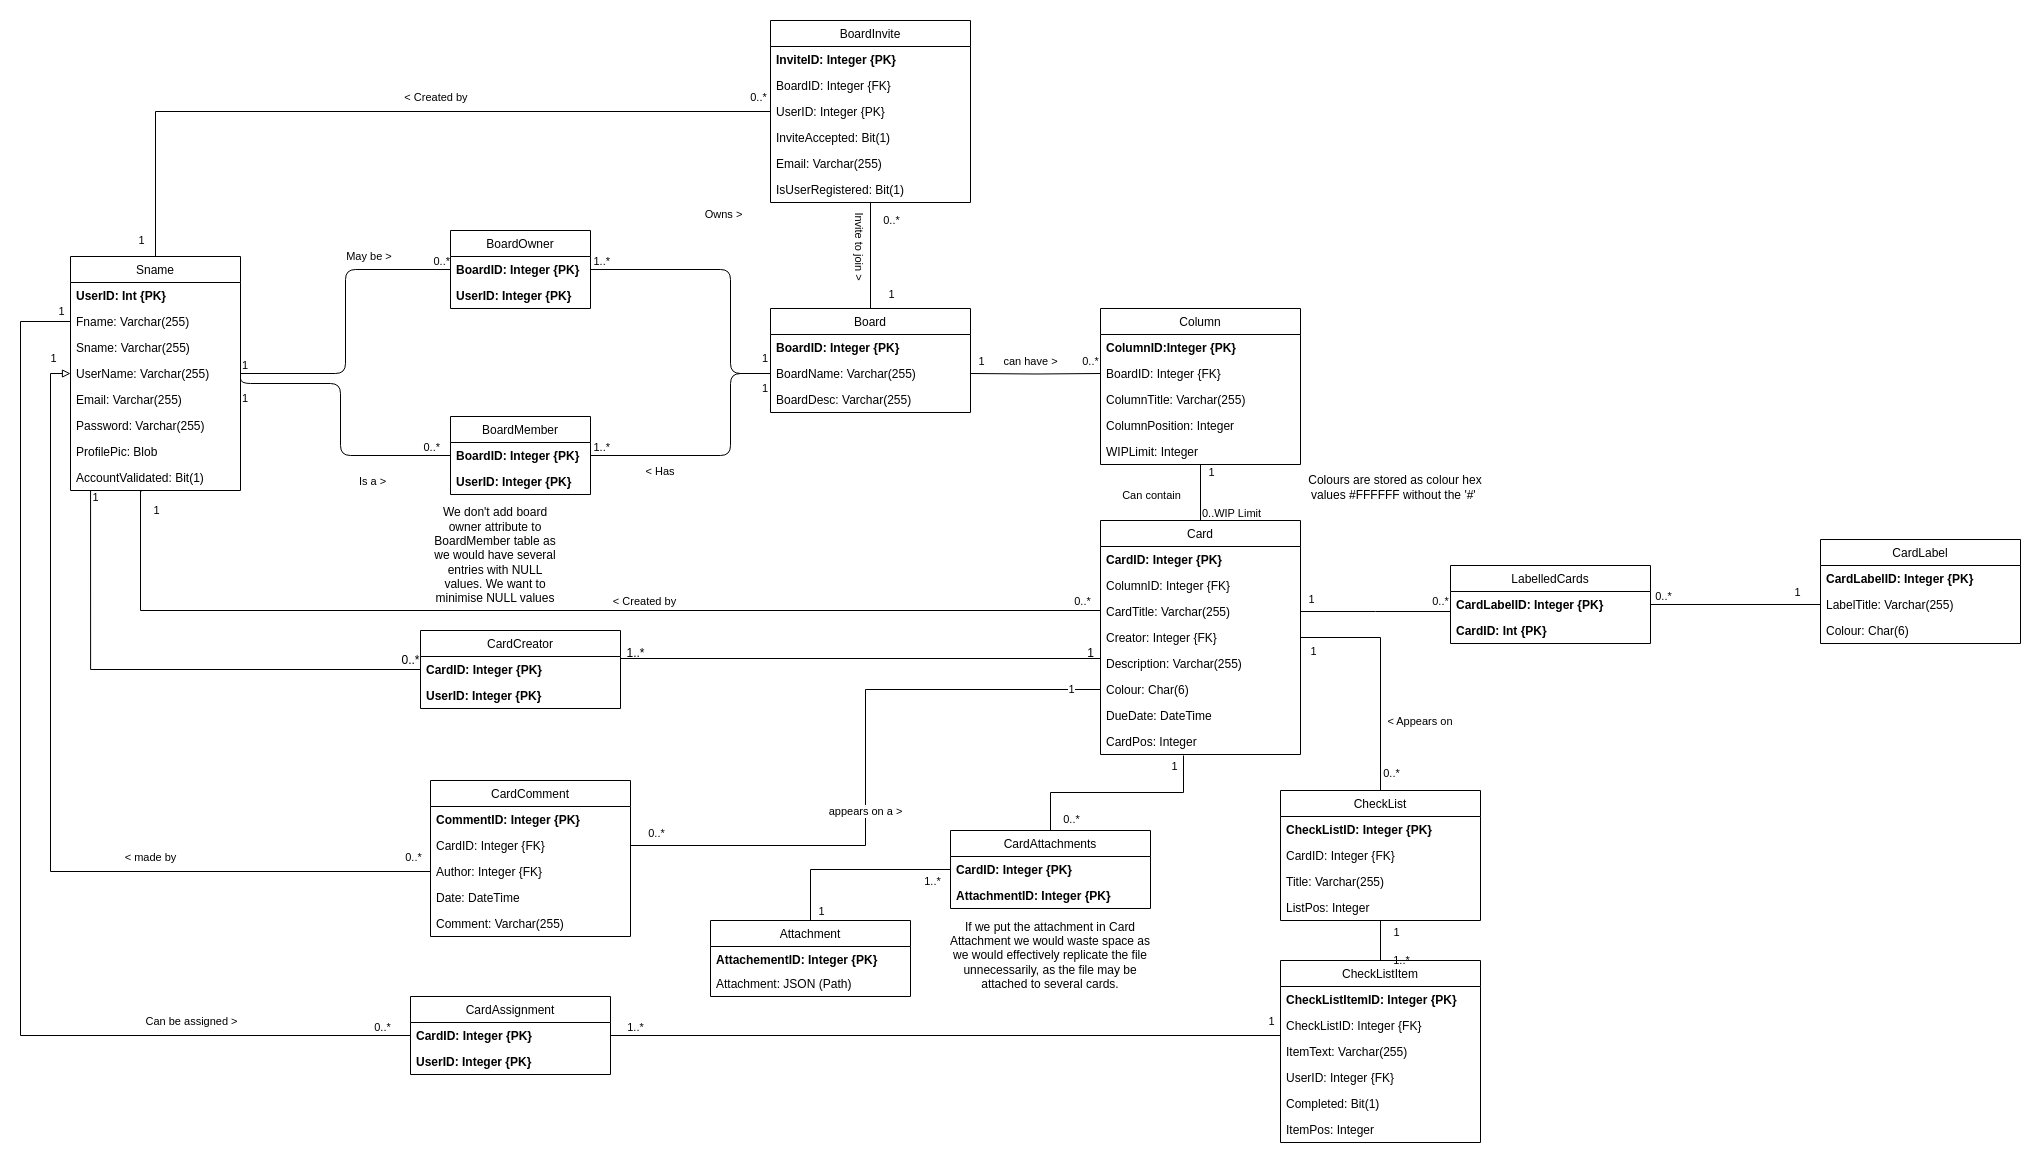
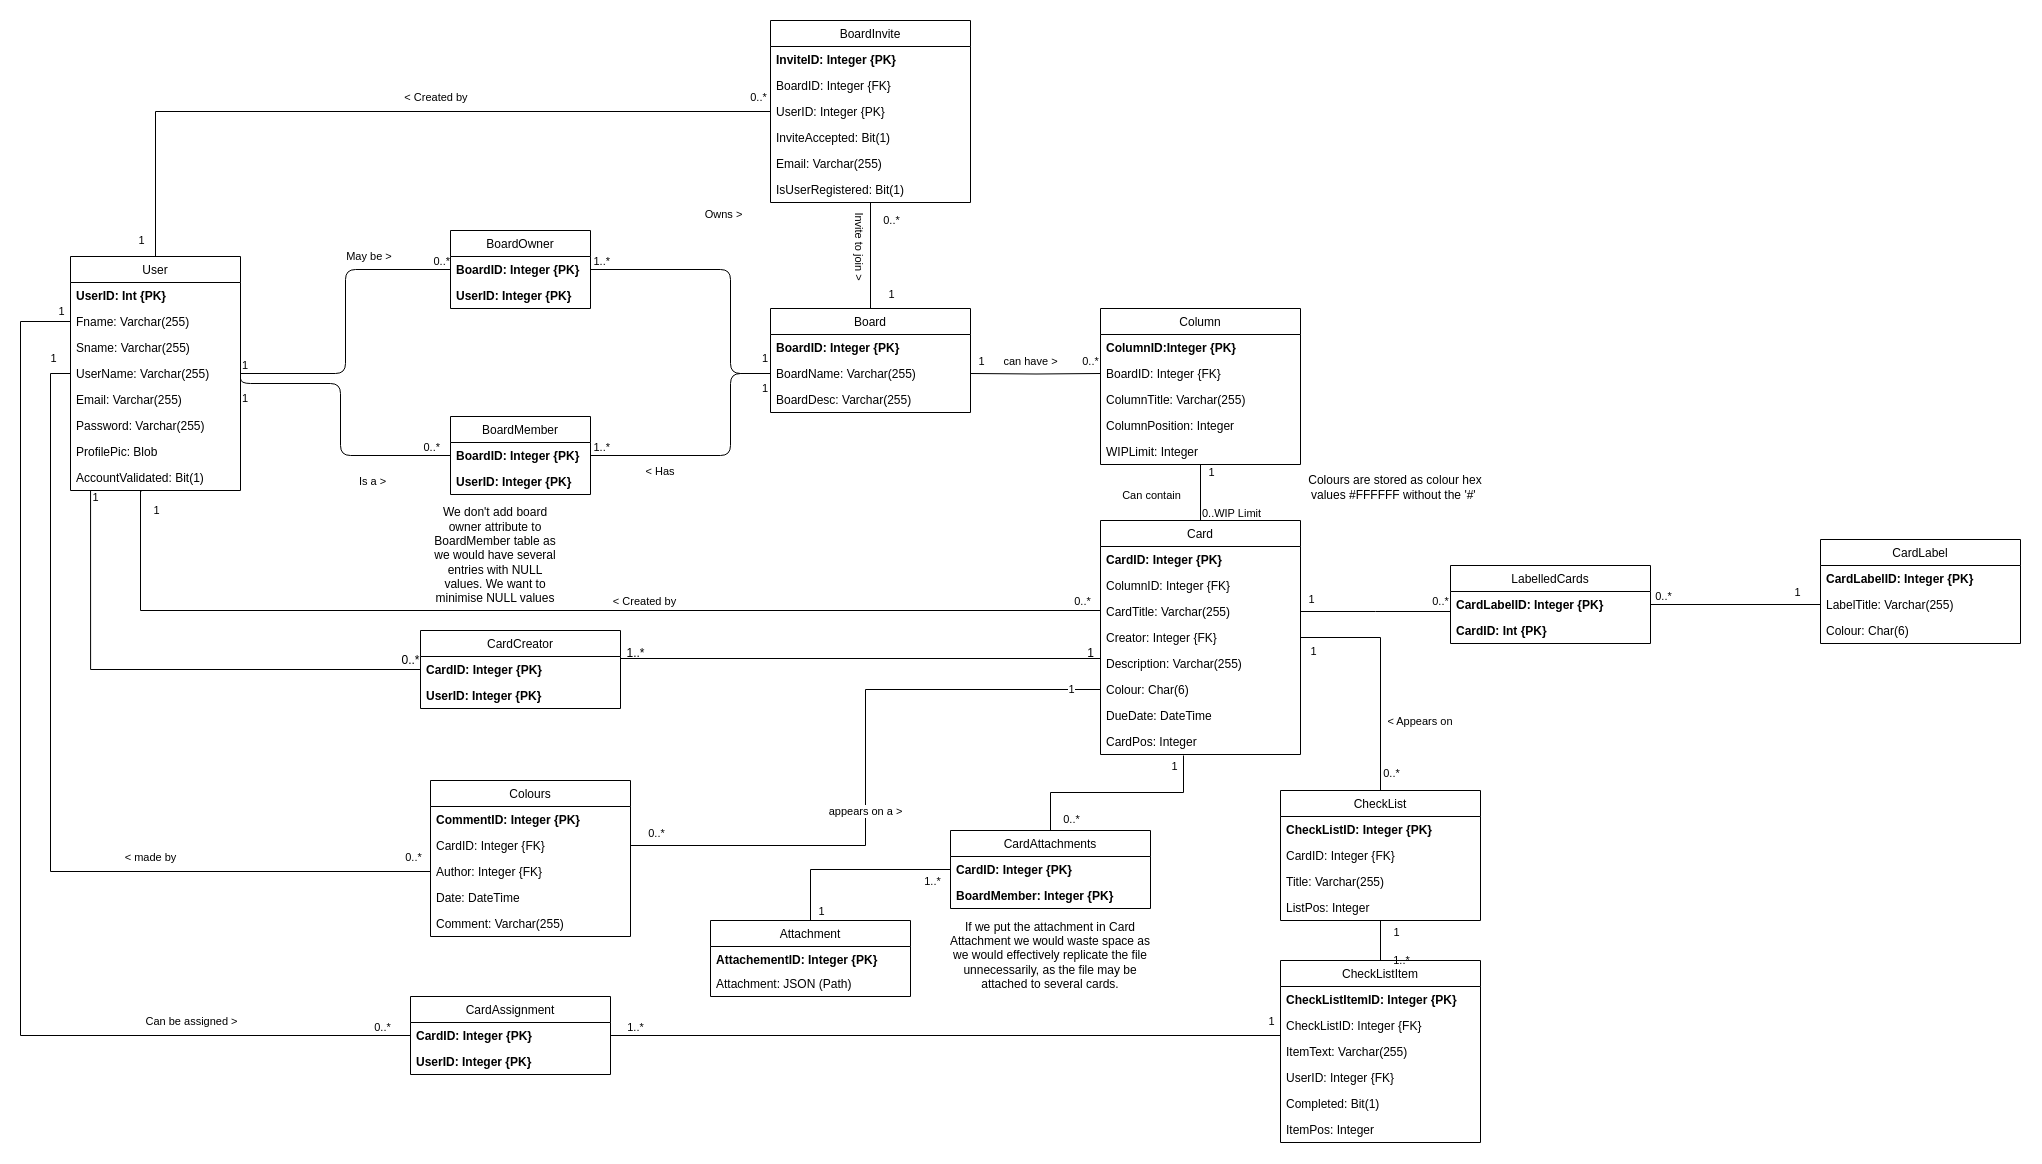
(155, 270) -> (155, 270)
(61, 374) -> (64, 374)
(530, 794) -> (530, 794)
(1039, 896) -> (1035, 896)
